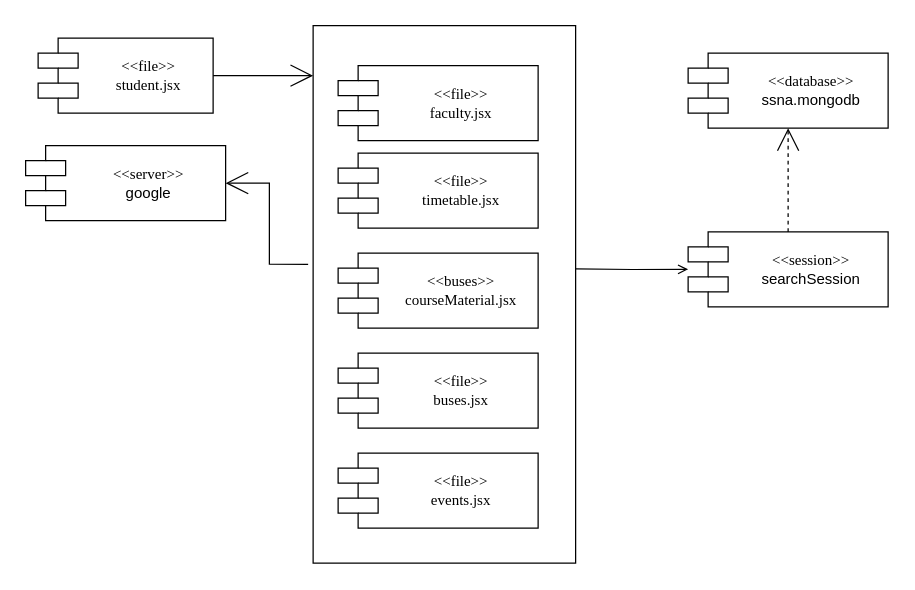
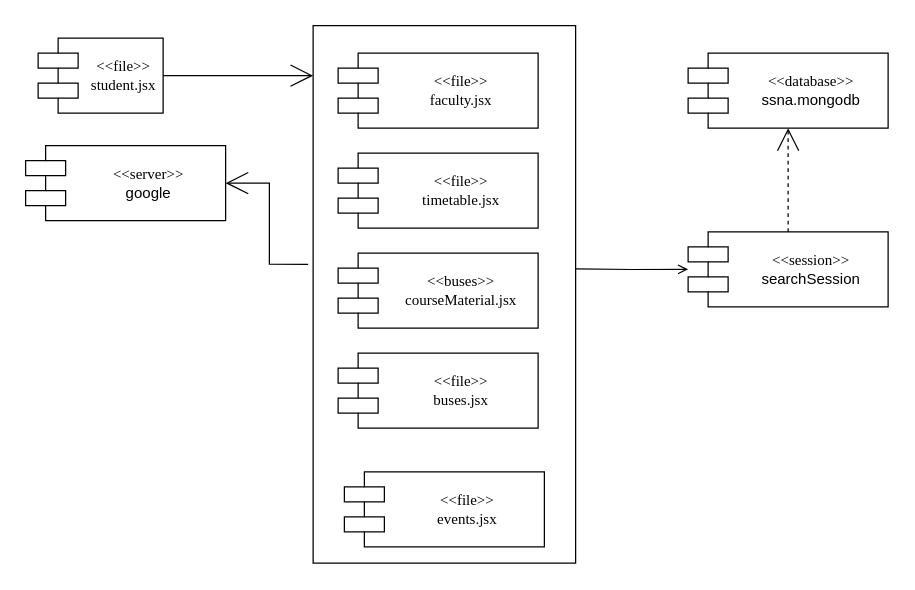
(126, 76) -> (101, 76)
(438, 103) -> (438, 91)
(438, 491) -> (444, 509)
